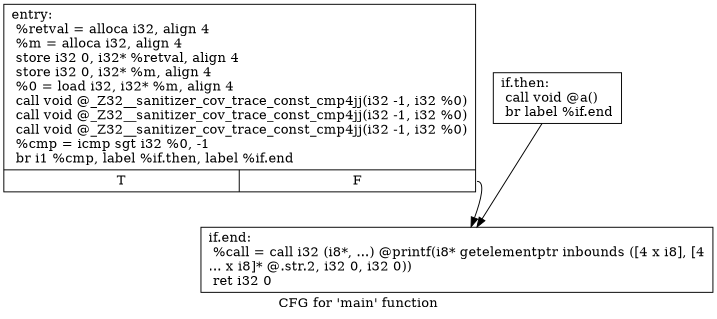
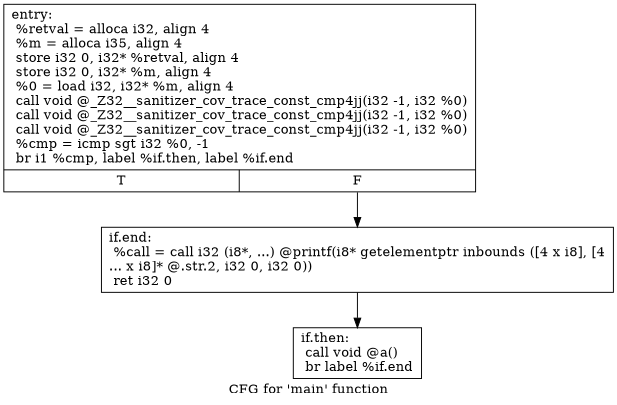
(97, 44) -> (97, 44)
(512, 171) -> (357, 305)
